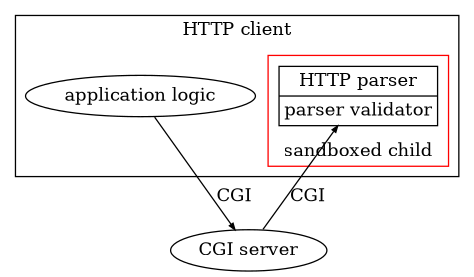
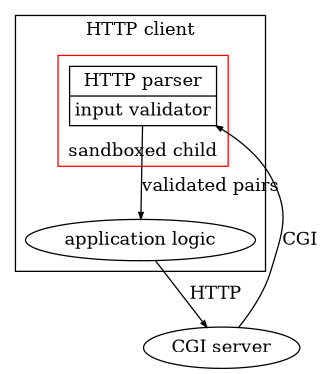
(358, 110) -> (143, 110)
none -> (142, 176)
(235, 197) -> (216, 294)
